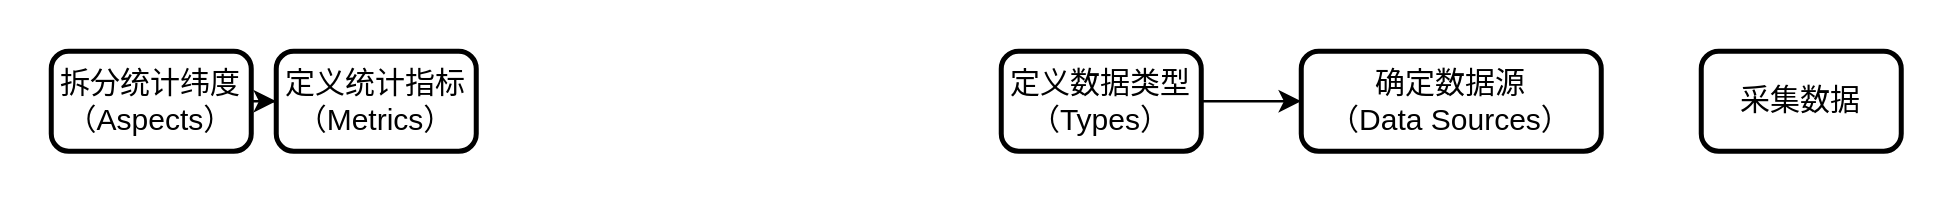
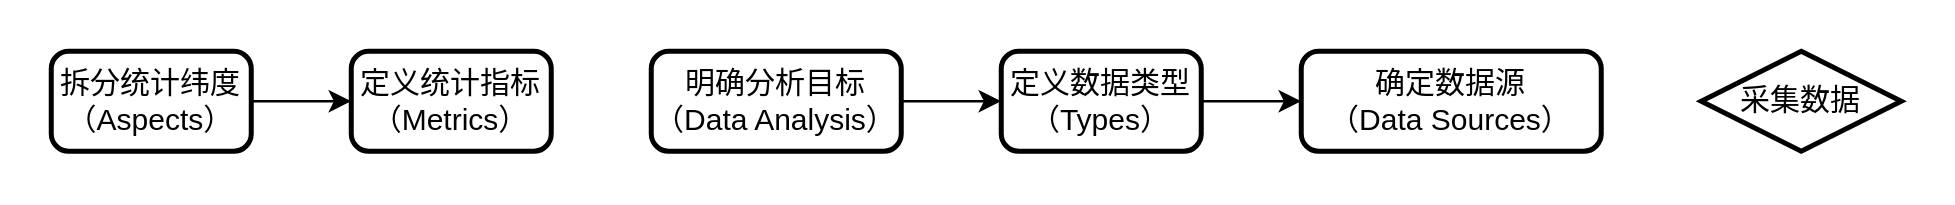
(376, 101) -> (451, 101)
none -> (776, 101)
none -> (943, 101)
(1801, 101) -> (1801, 101)
